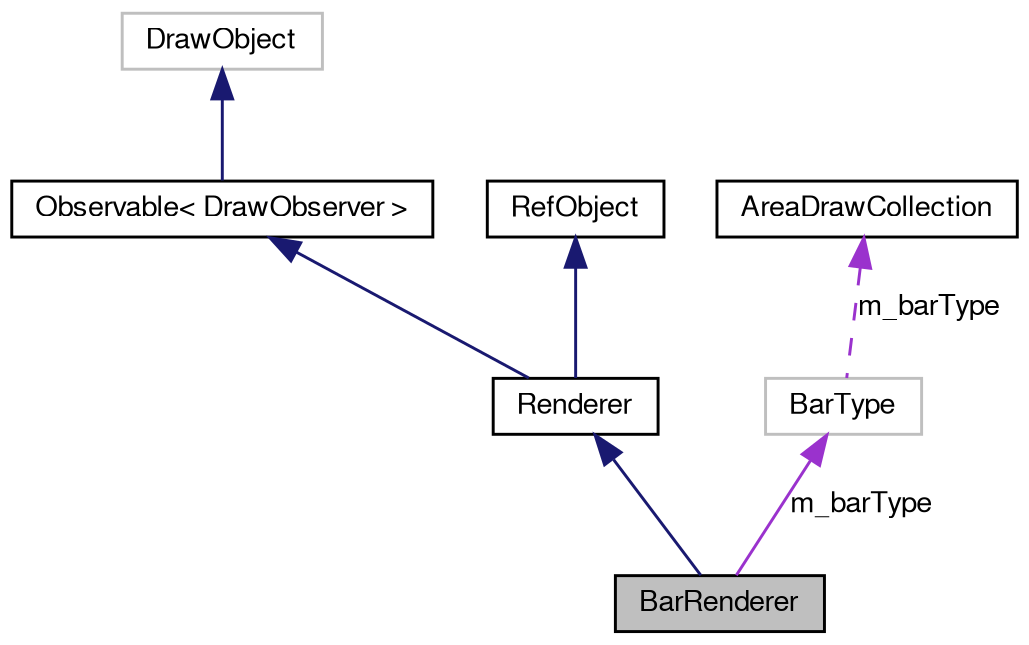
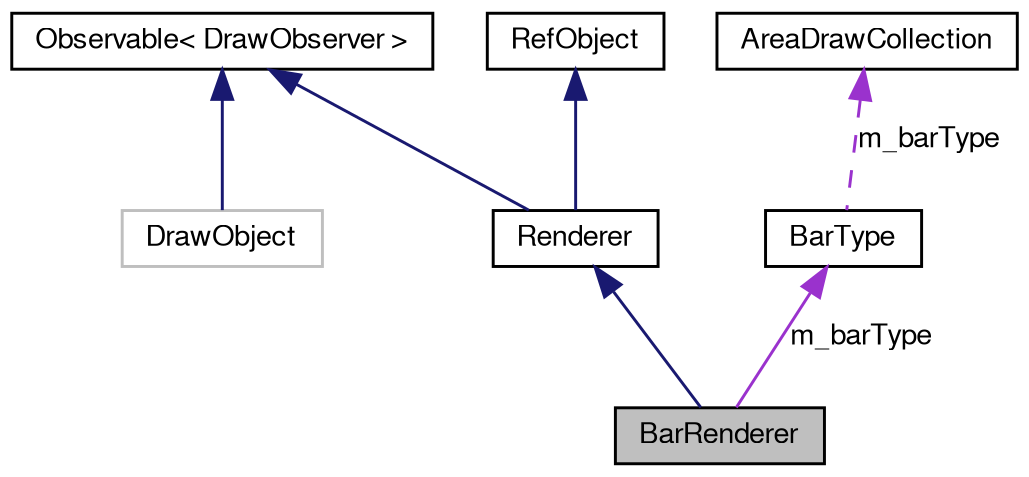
(222, 140) -> (222, 155)
(844, 406) -> (844, 239)
